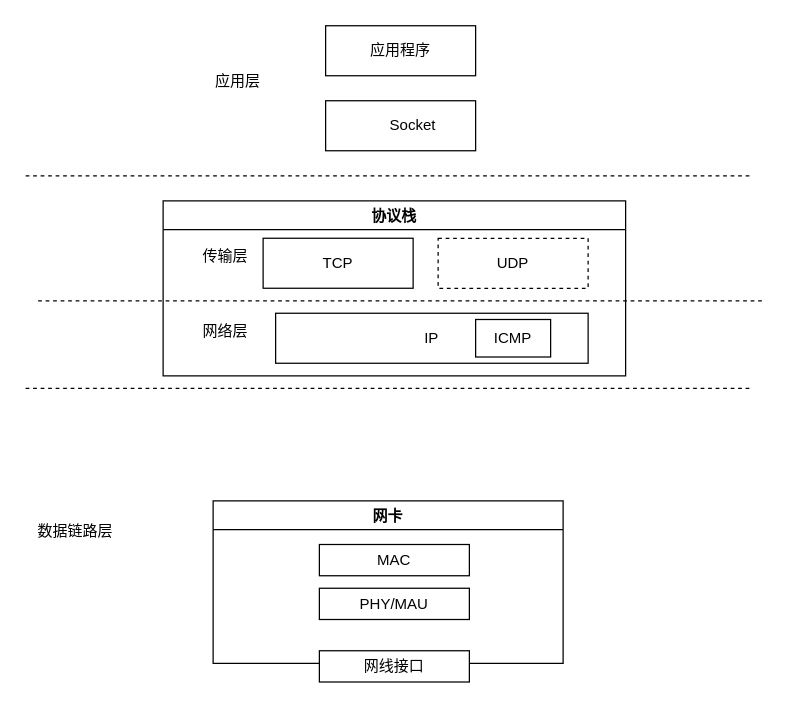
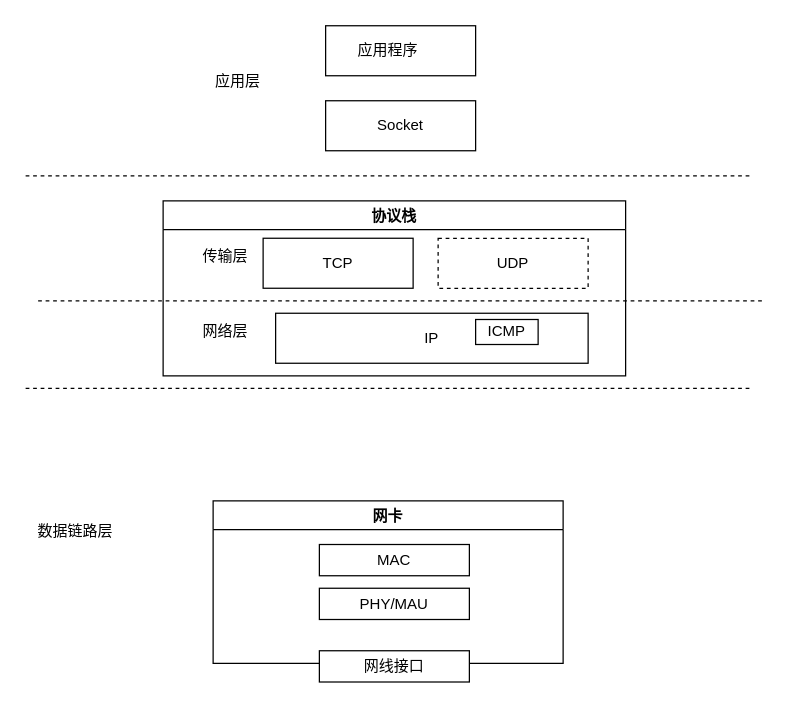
(401, 51) -> (388, 51)
(413, 126) -> (401, 126)
(513, 338) -> (507, 332)
